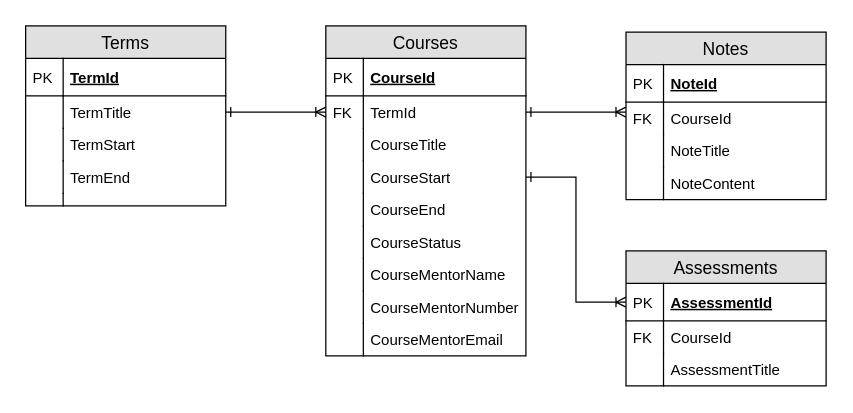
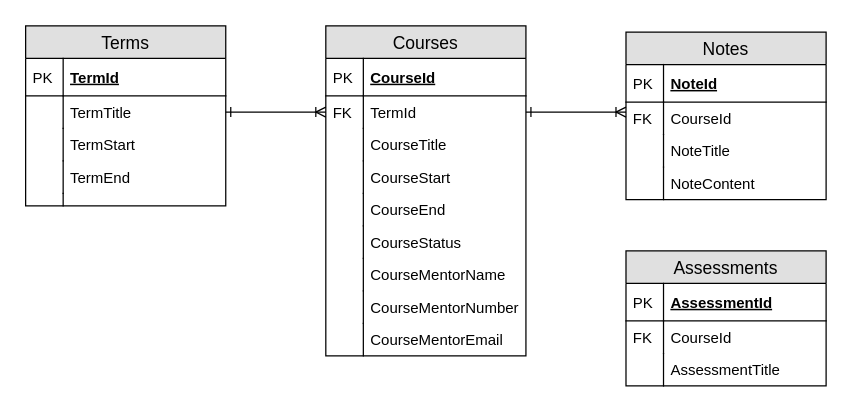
(576, 240) -> none
